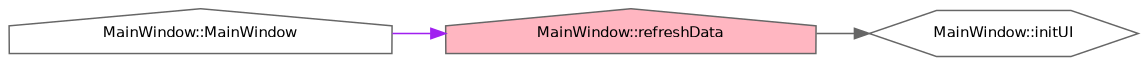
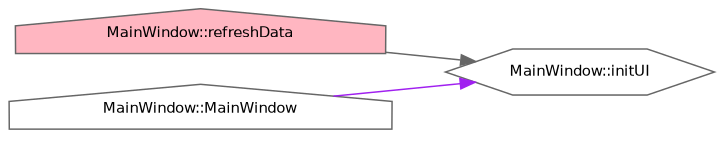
(412, 34) -> (397, 90)
